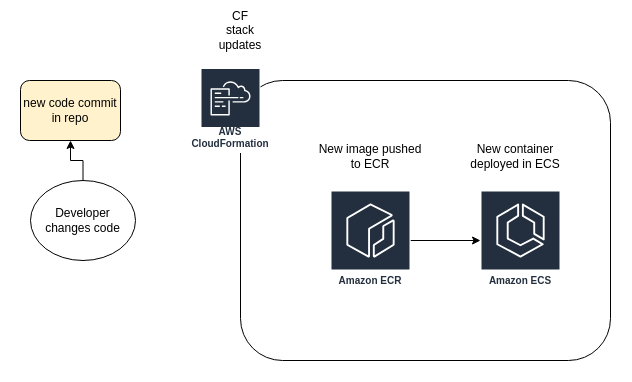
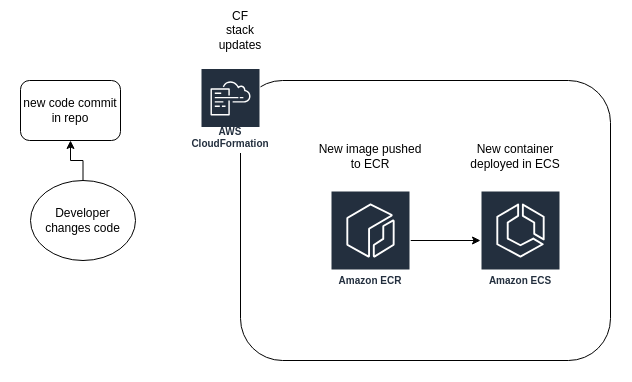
(71, 111) -> (71, 111)
